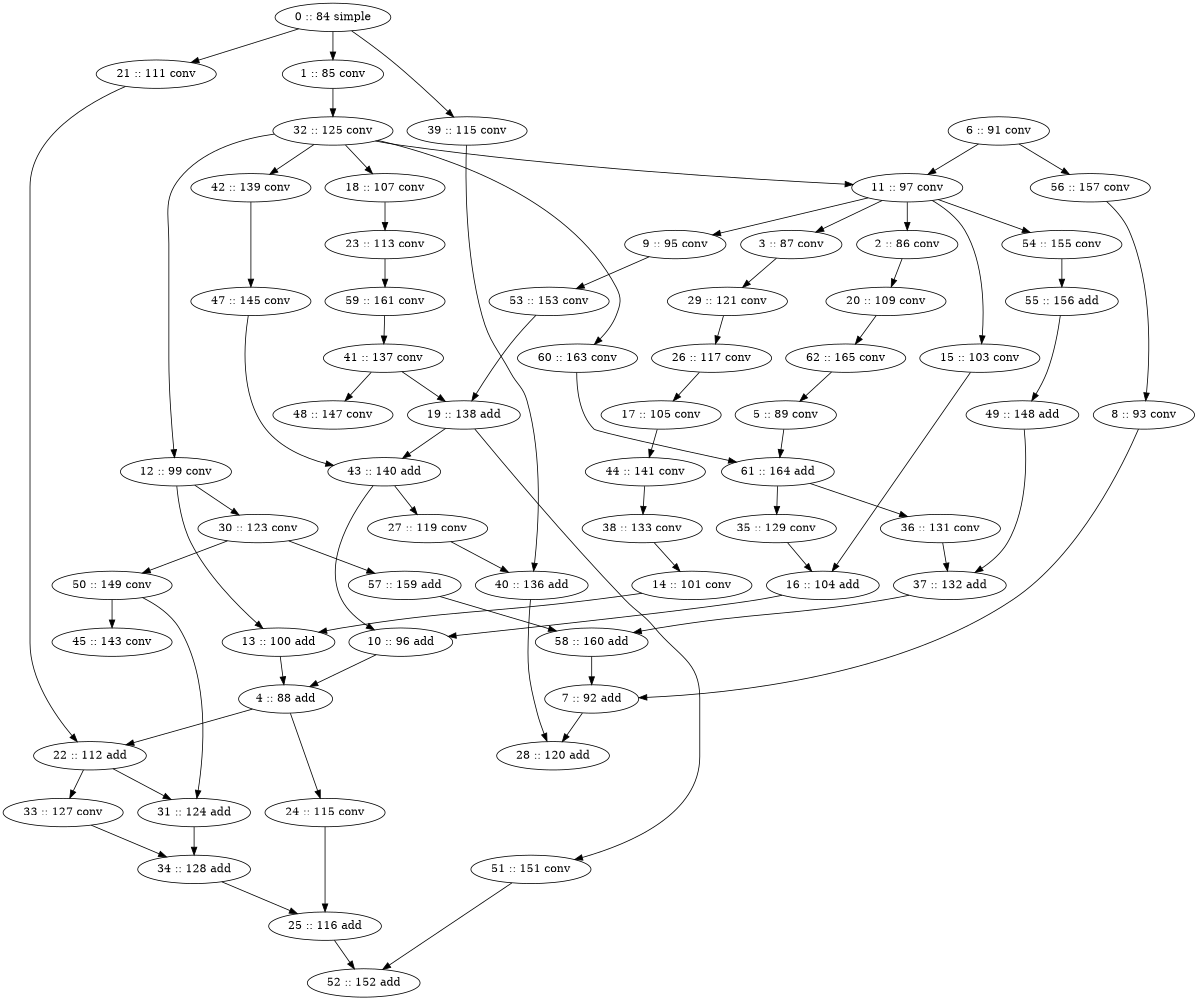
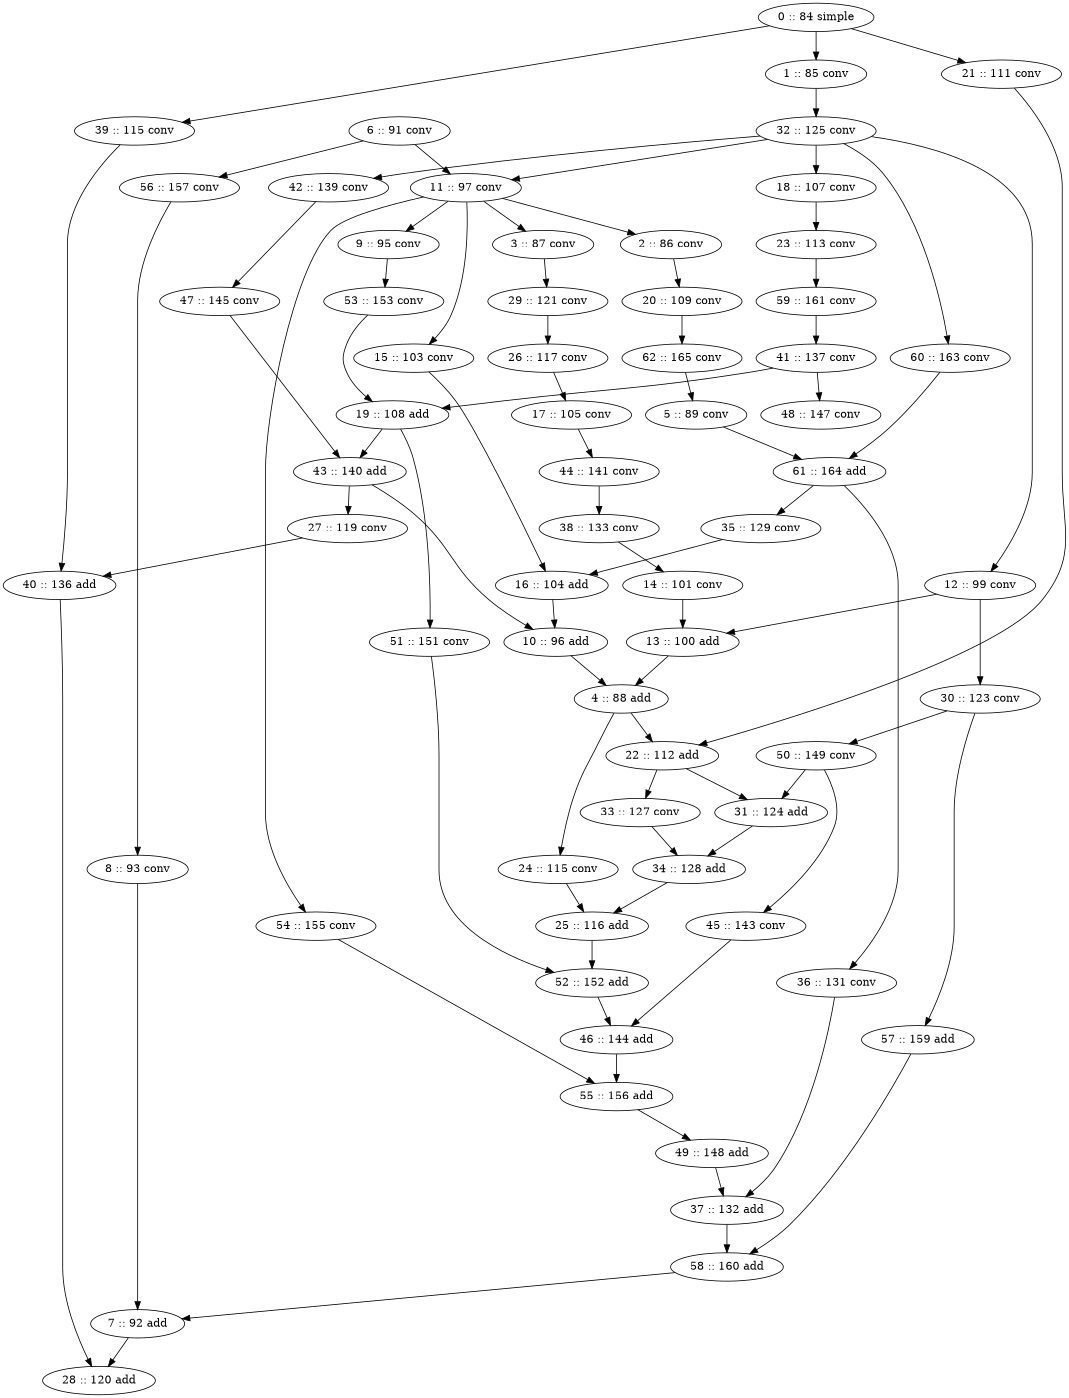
(464, 415) -> (392, 415)
none -> (617, 1040)
